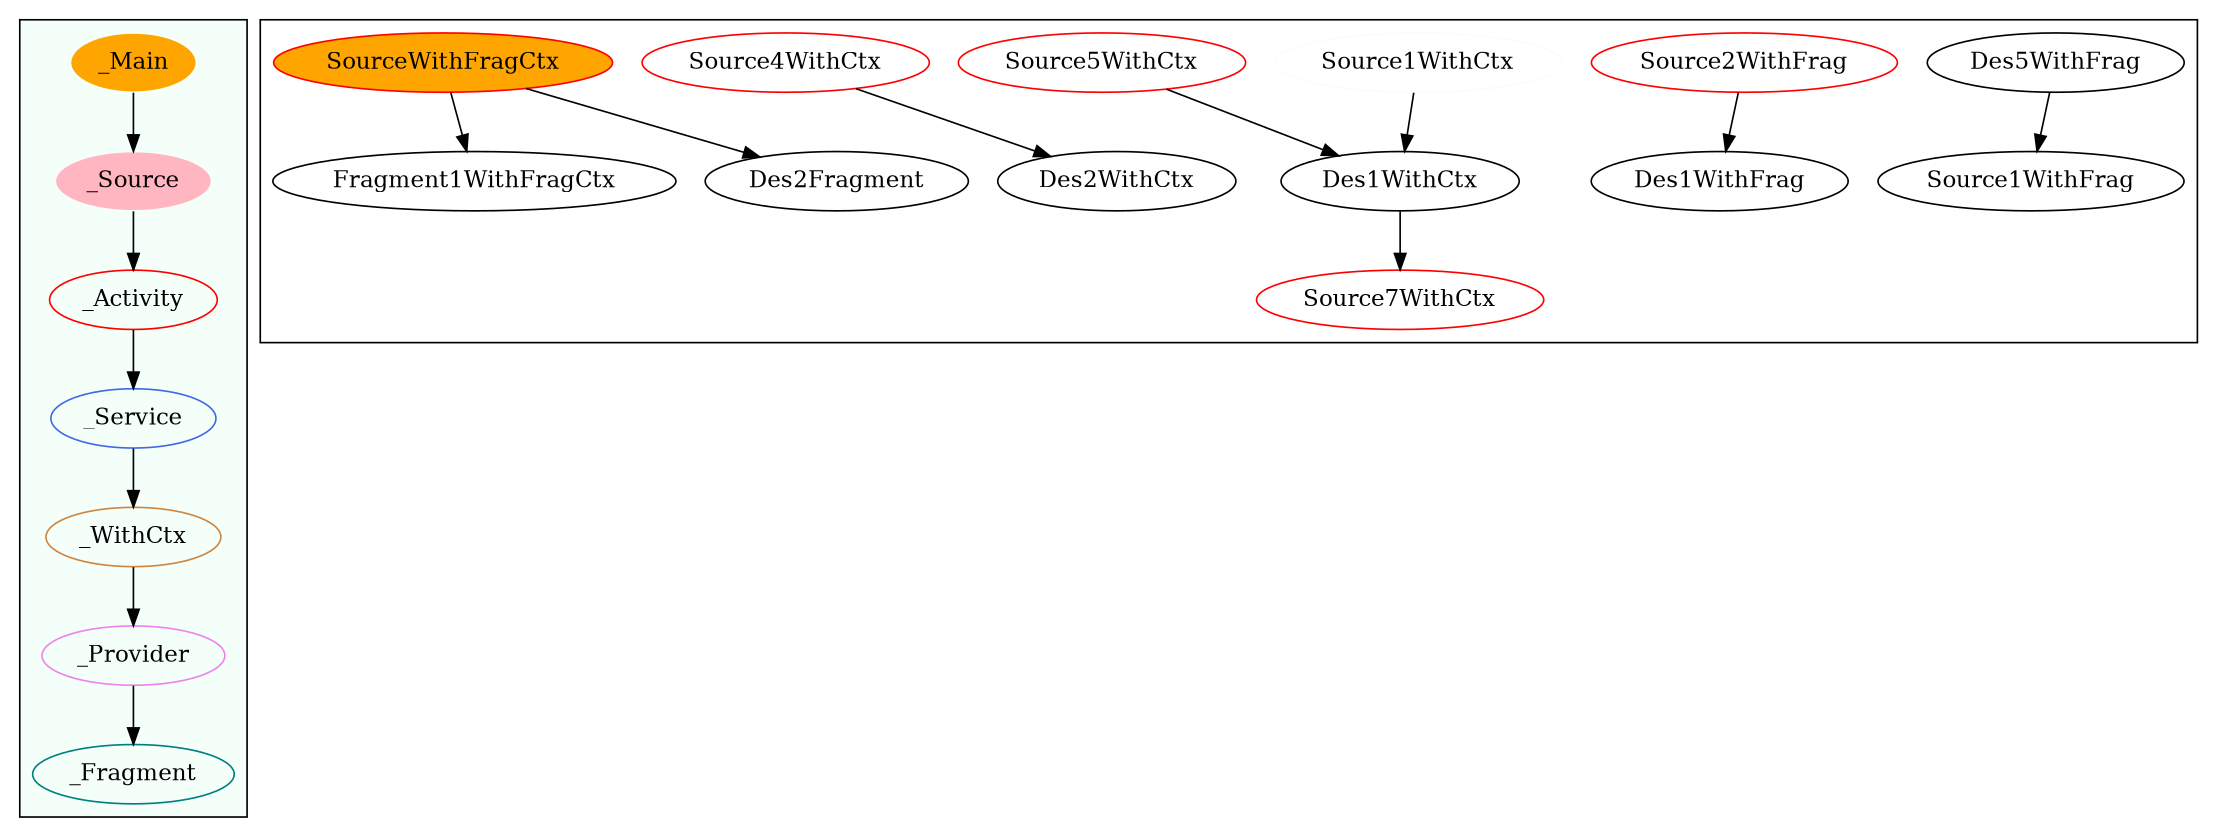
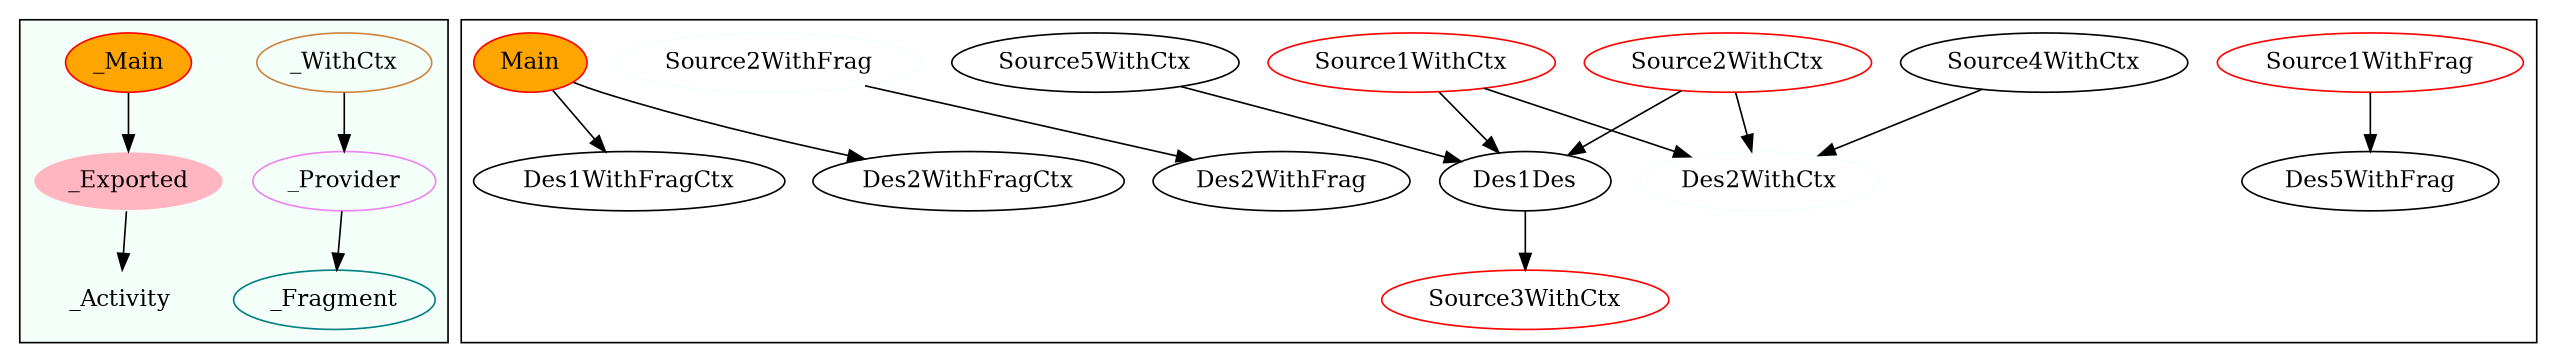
(133, 63) -> (128, 63)
(443, 63) -> (530, 63)
(786, 63) -> (2044, 63)
(1102, 63) -> (1095, 63)
(1418, 63) -> (1412, 63)
none -> (1728, 63)
(1744, 63) -> (769, 63)
(2045, 114) -> (2370, 114)
none -> (1579, 120)
(133, 181) -> (128, 181)
(474, 181) -> (629, 181)
(837, 181) -> (969, 181)
(1117, 181) -> (1759, 181)
(1400, 181) -> (1525, 181)
(1720, 181) -> (1282, 181)
(2031, 181) -> (2370, 63)
(133, 300) -> (120, 300)
(1400, 300) -> (1525, 300)
(133, 418) -> none
